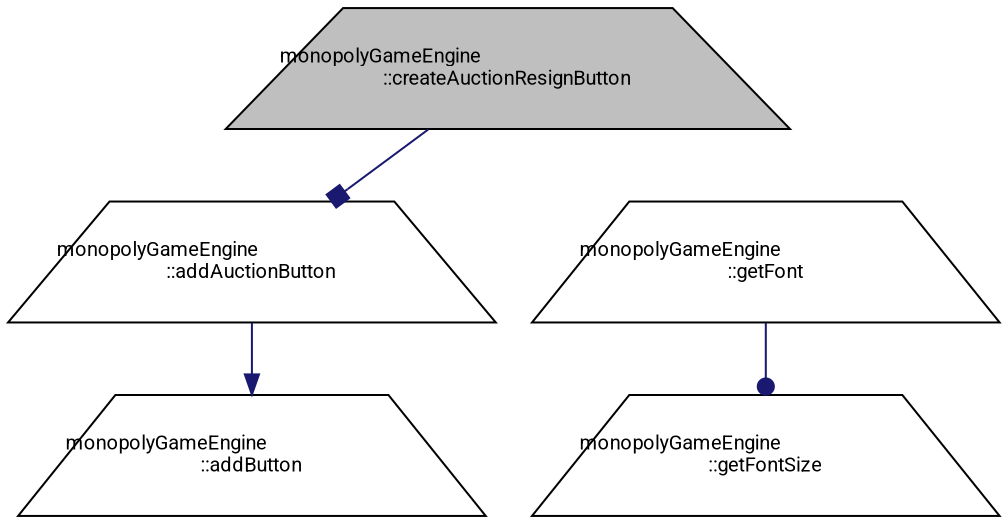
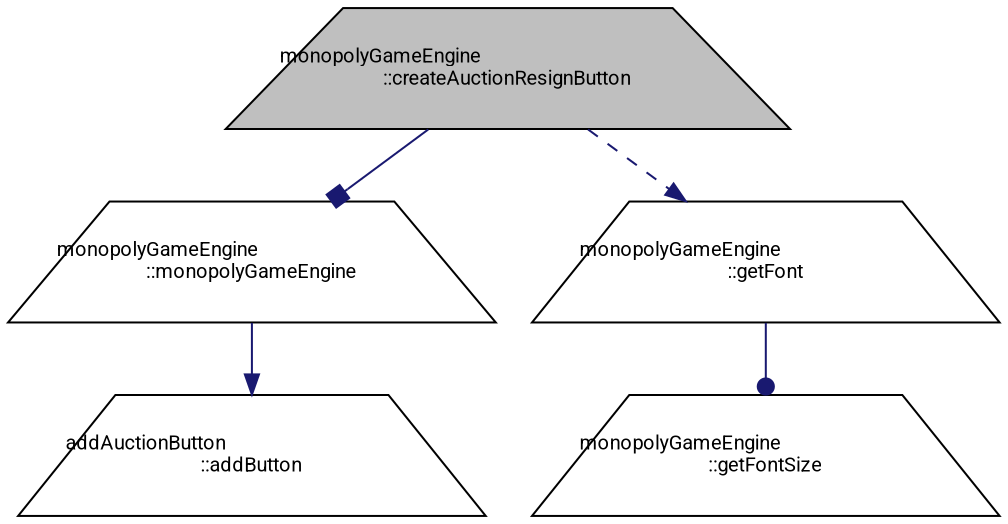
none -> (629, 159)
(252, 262) -> (252, 262)
(252, 455) -> (252, 455)
